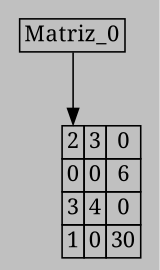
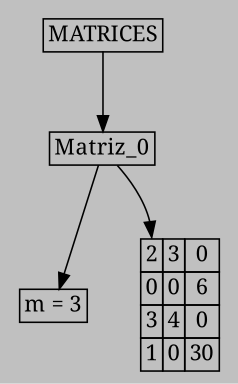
none -> (103, 35)
none -> (53, 305)
